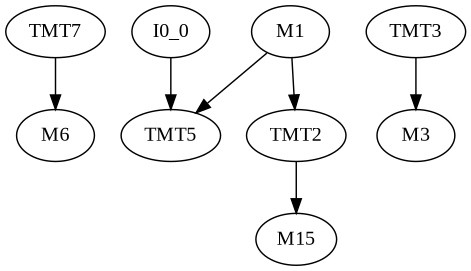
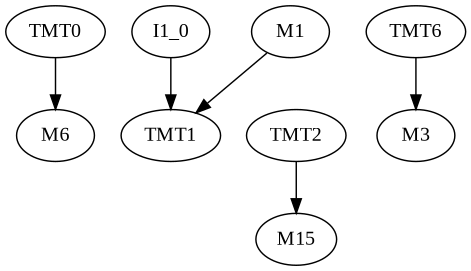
(56, 32) -> (56, 32)
(171, 32) -> (171, 32)
(416, 32) -> (416, 32)
(293, 77) -> none
(171, 136) -> (171, 136)
